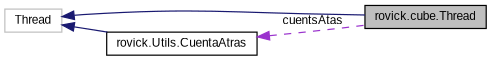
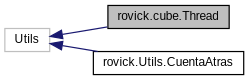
(33, 21) -> (27, 40)
(317, 31) -> none
